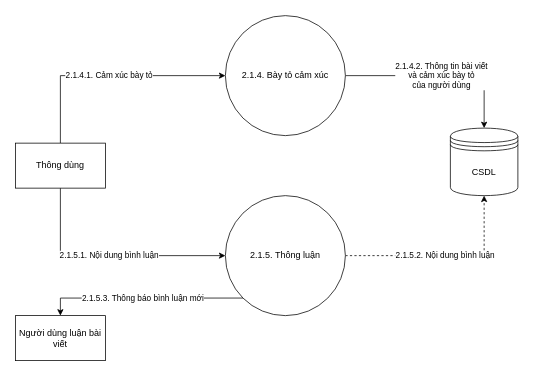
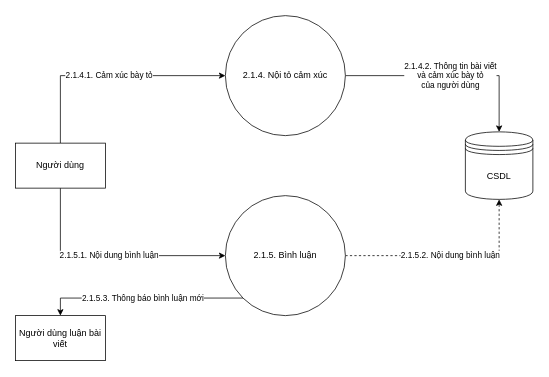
(285, 75) -> (285, 75)
(484, 162) -> (499, 165)
(60, 165) -> (60, 165)
(285, 255) -> (285, 255)
